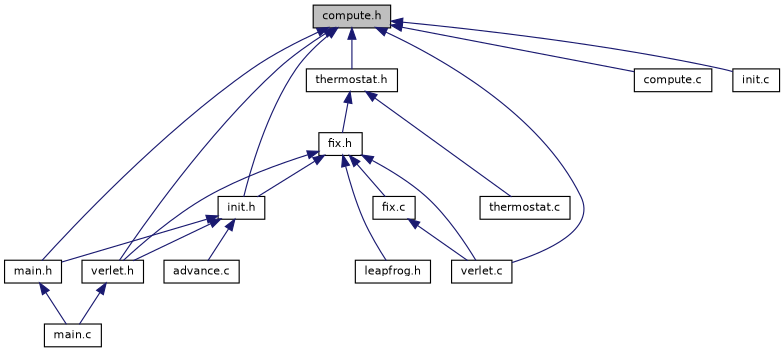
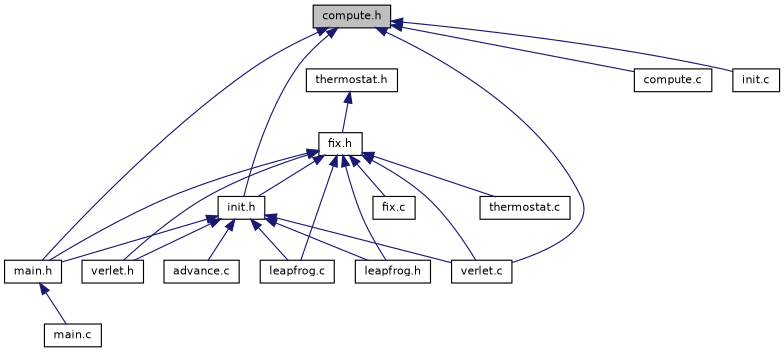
(352, 54) -> none
(212, 138) -> none
(443, 147) -> (435, 177)
none -> (173, 196)
none -> (322, 242)
(443, 243) -> (364, 240)
none -> (297, 272)
(90, 308) -> none
